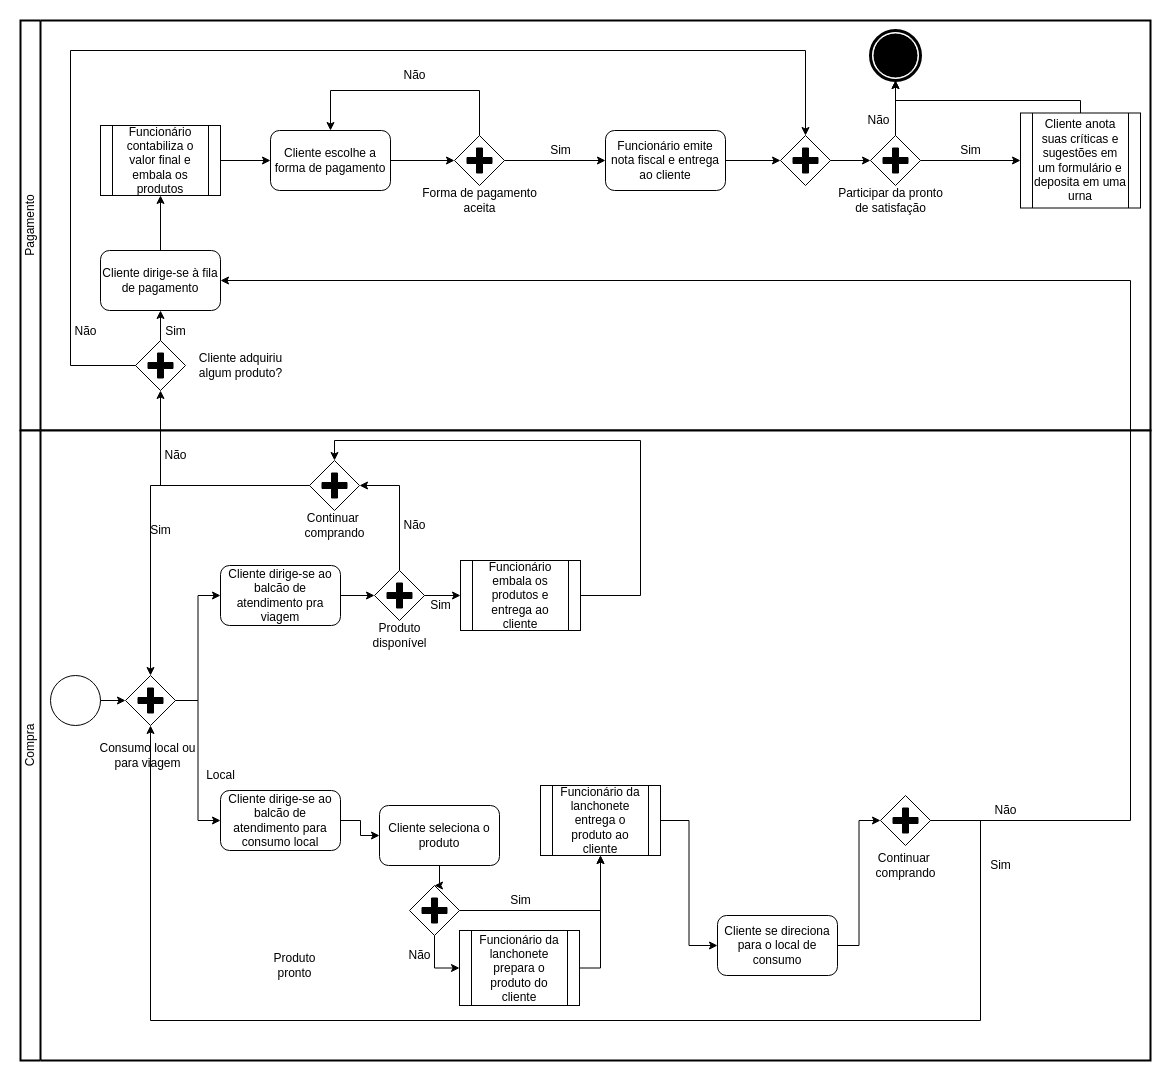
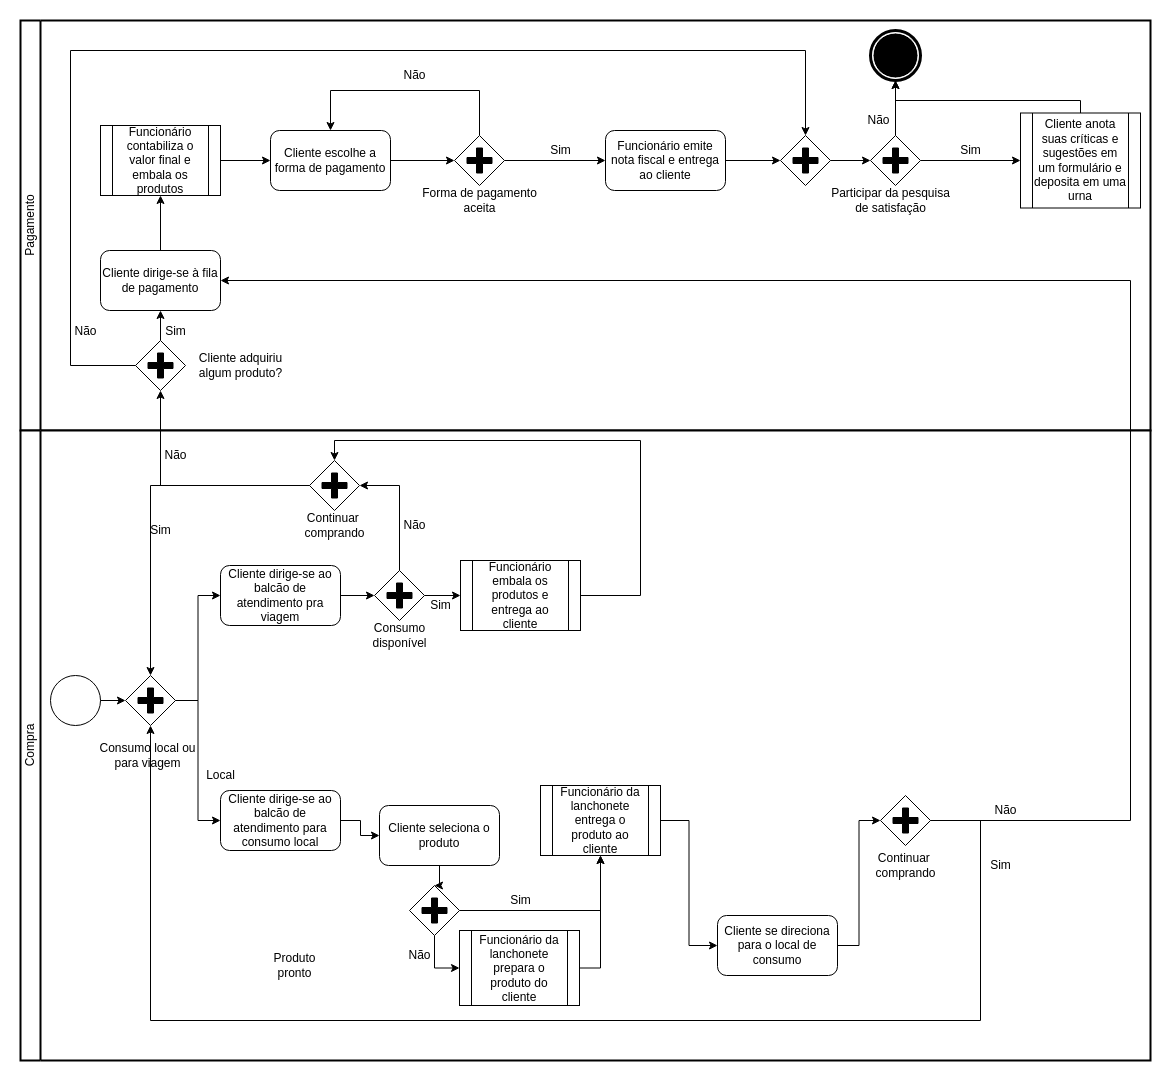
(891, 201) -> (891, 201)
(400, 636) -> (400, 636)
